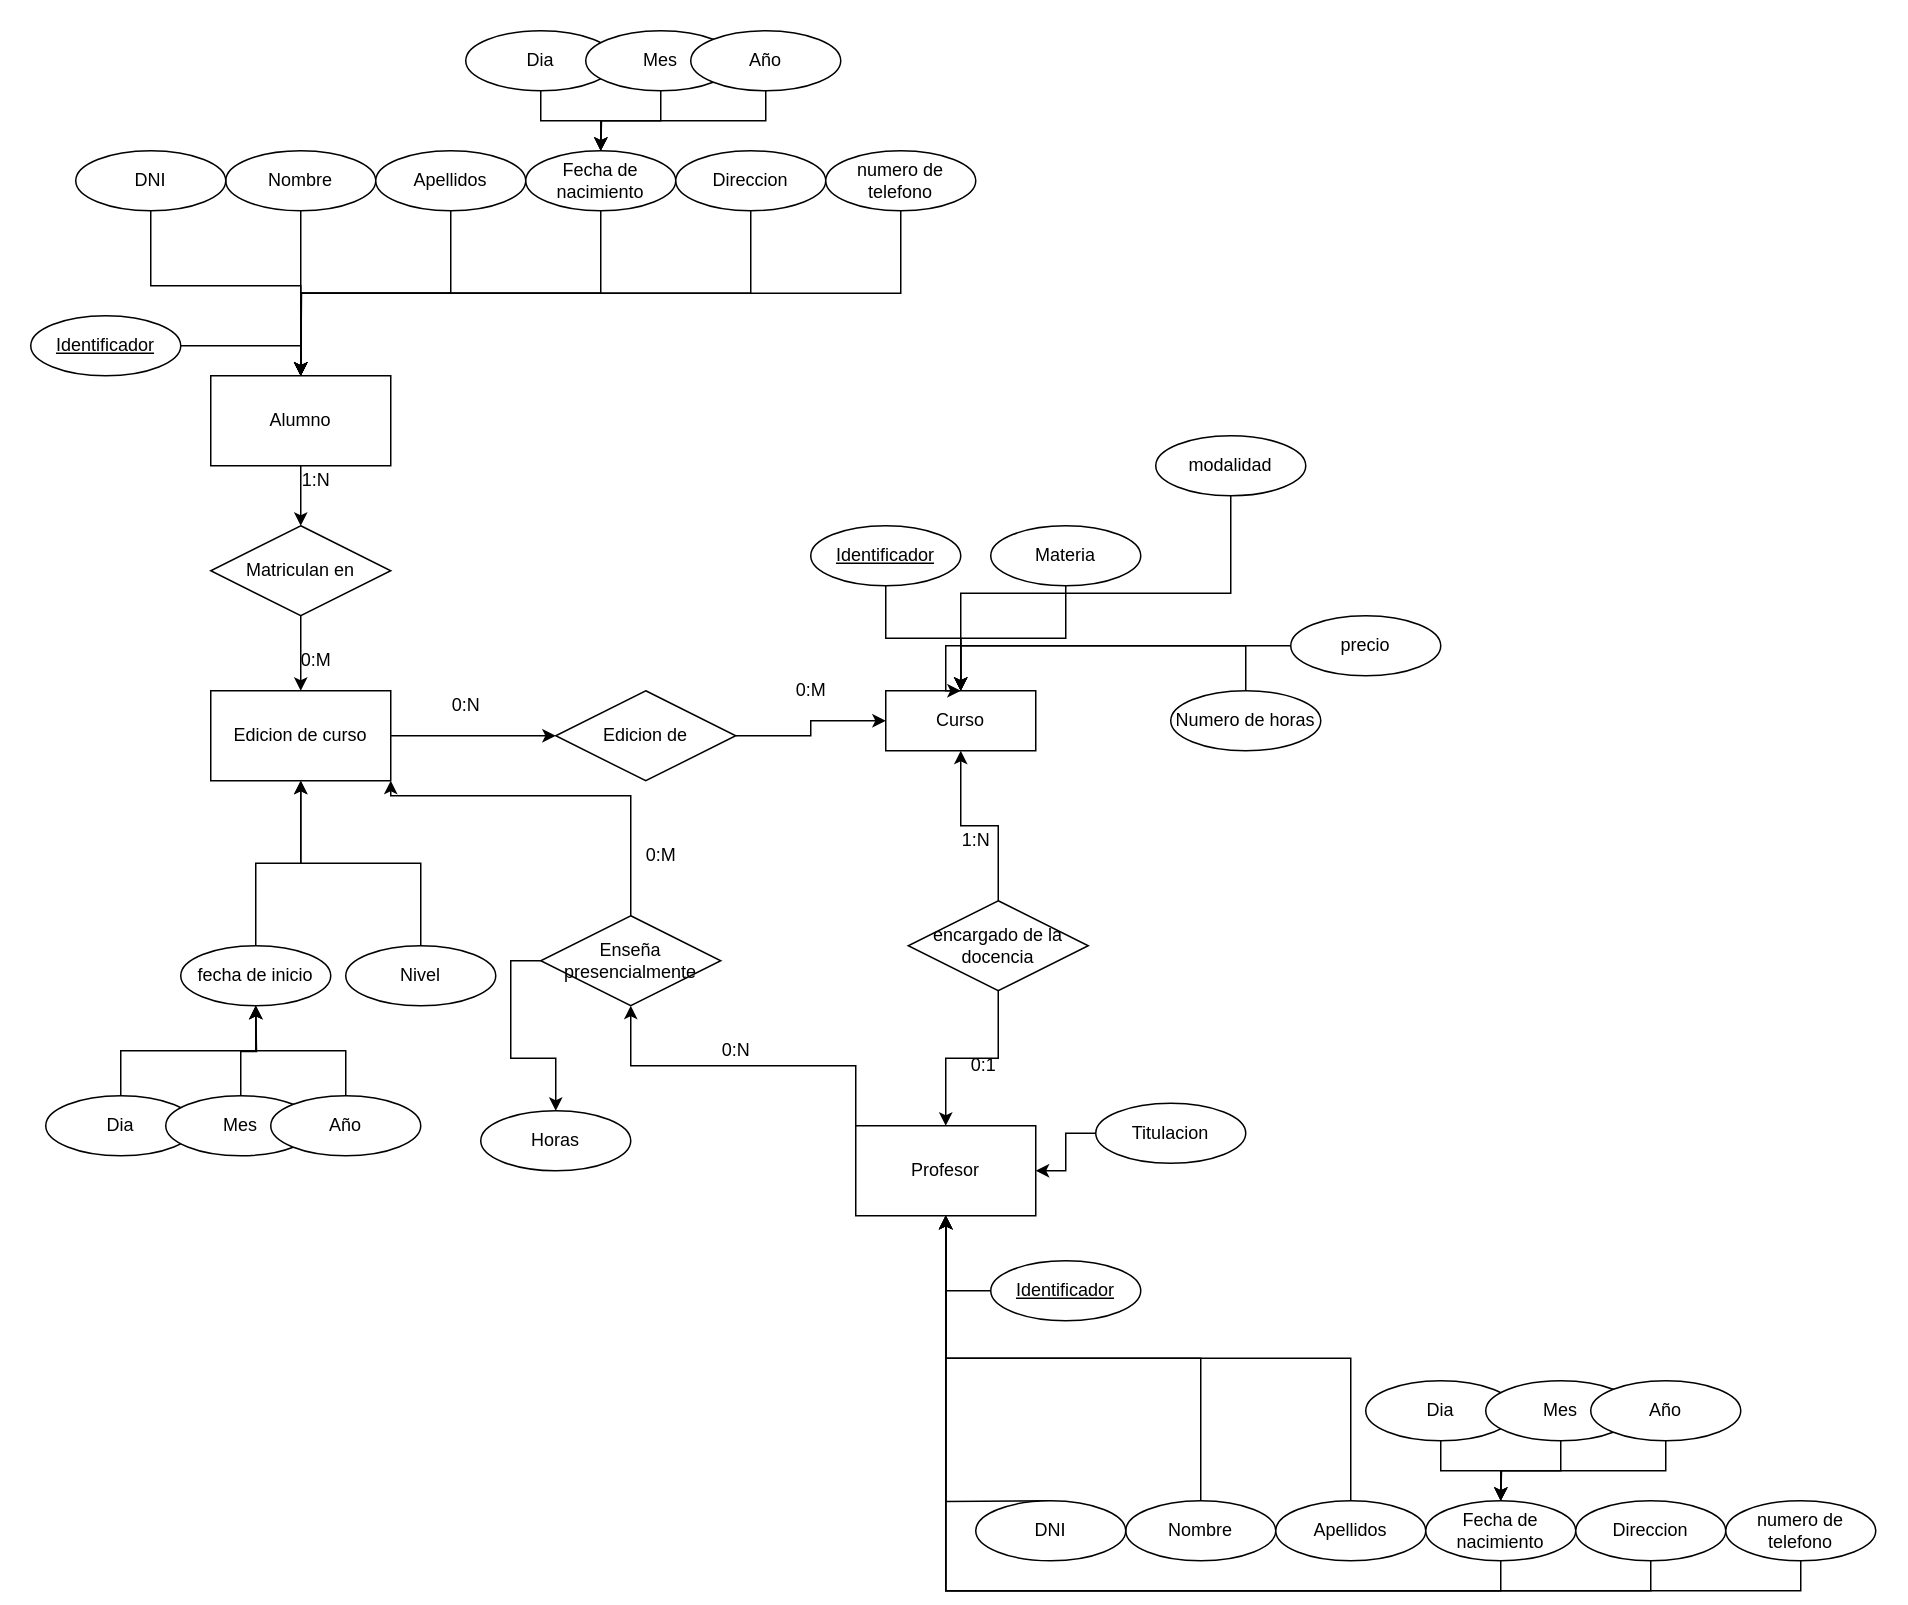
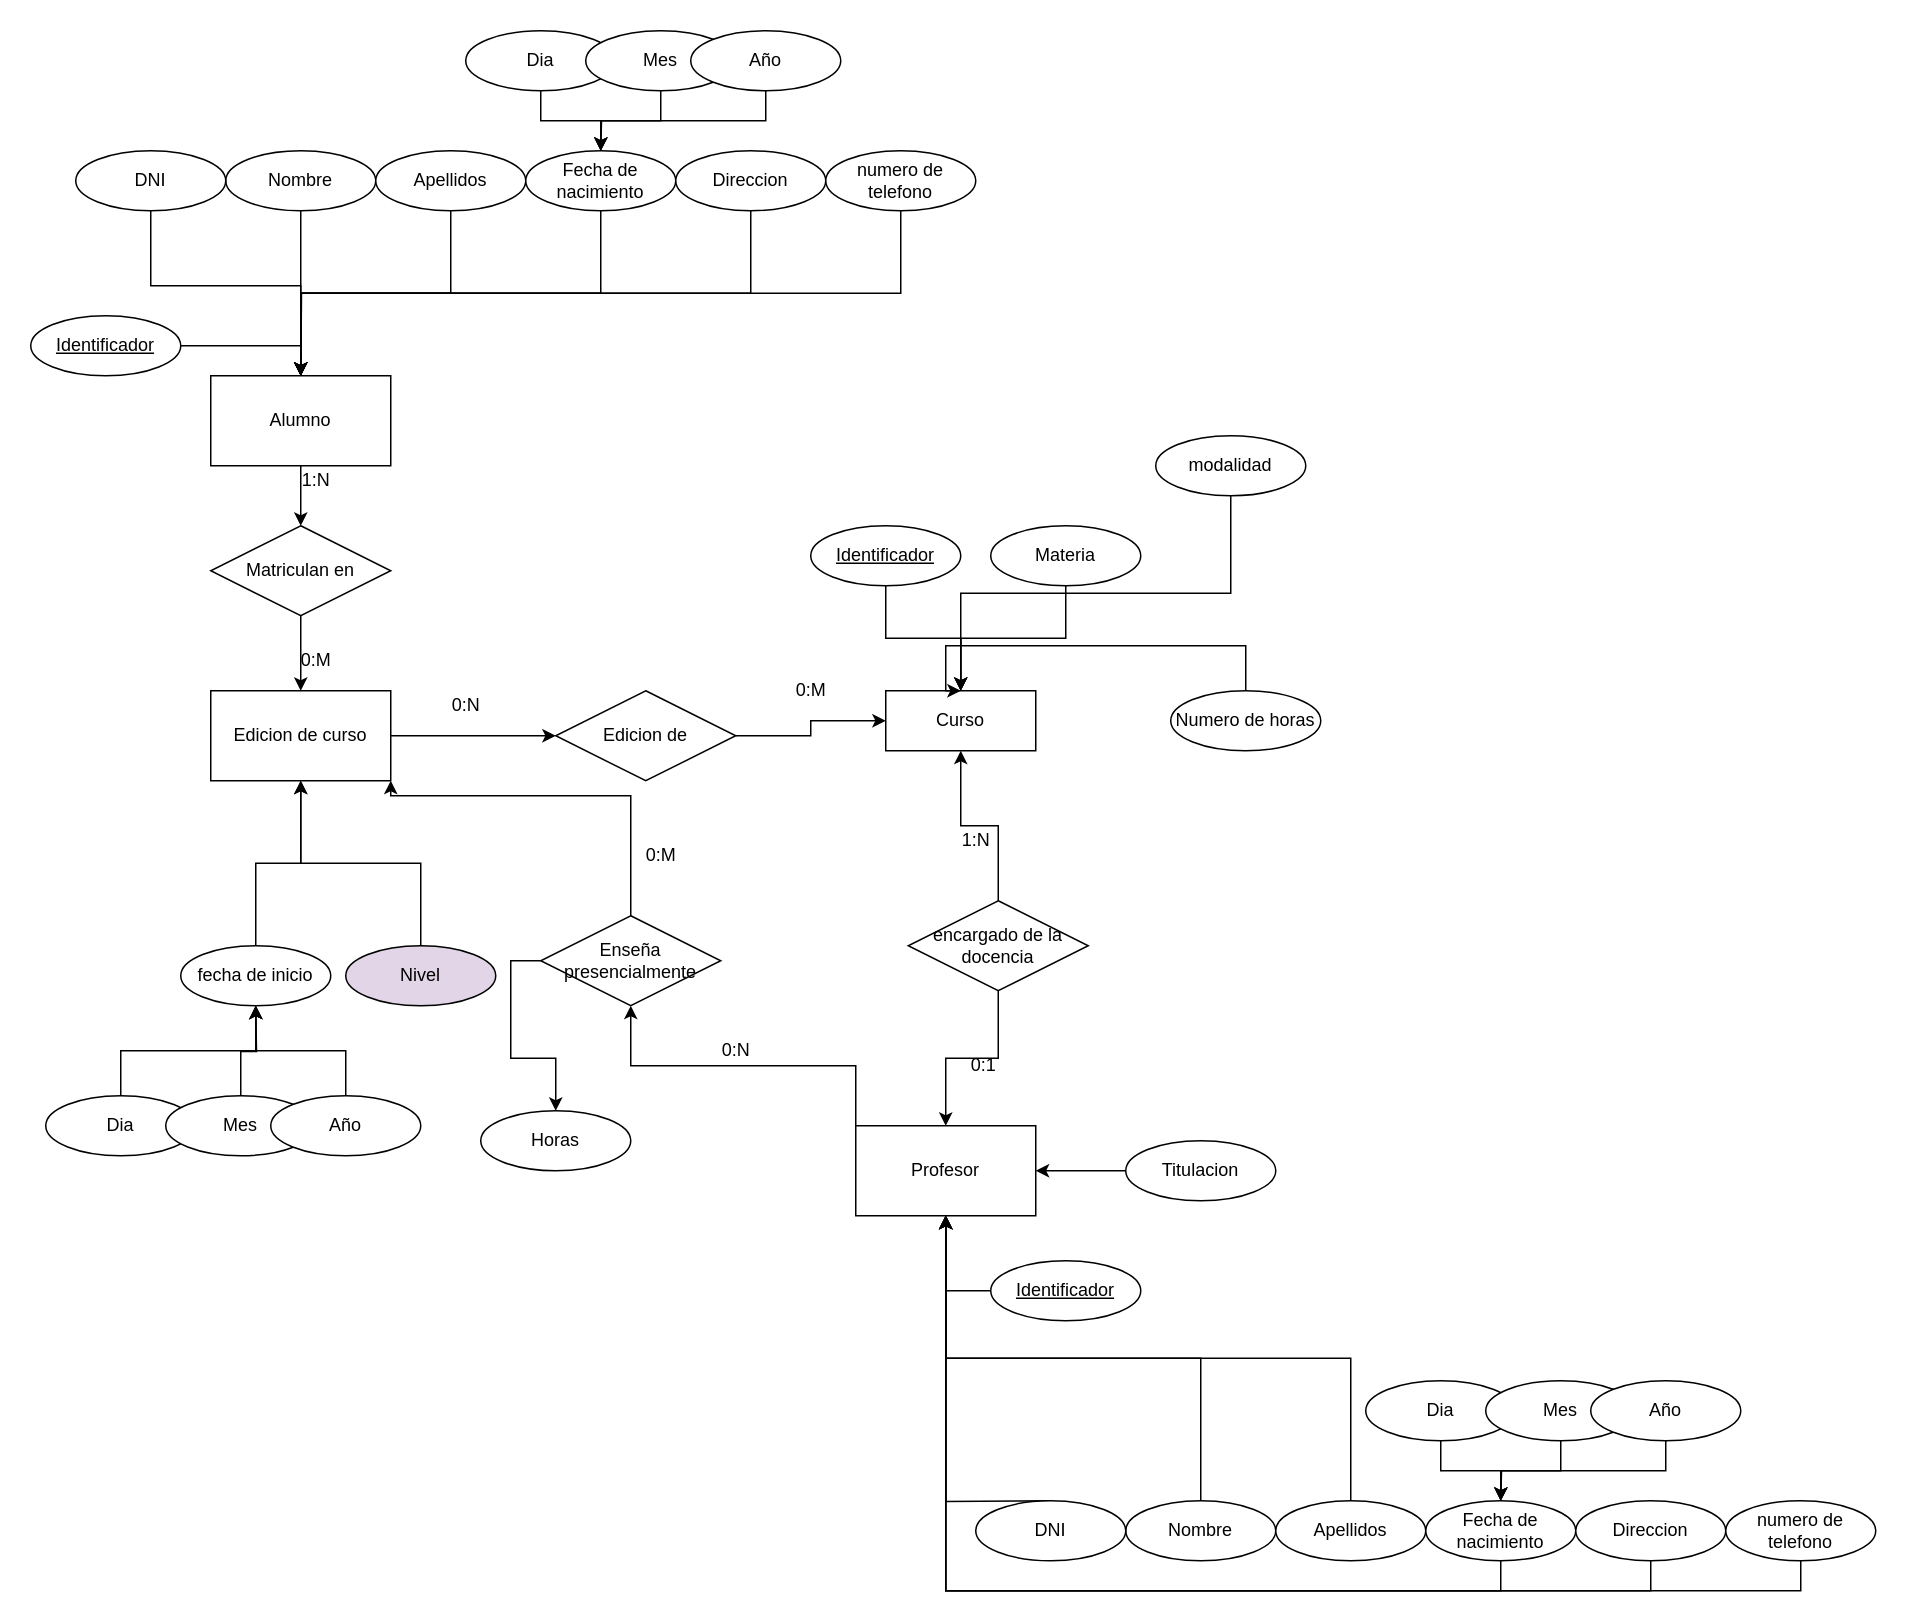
(1269, 646) -> none
(1366, 646) -> none
(421, 976) -> (421, 976)
(1171, 1133) -> (1201, 1171)
